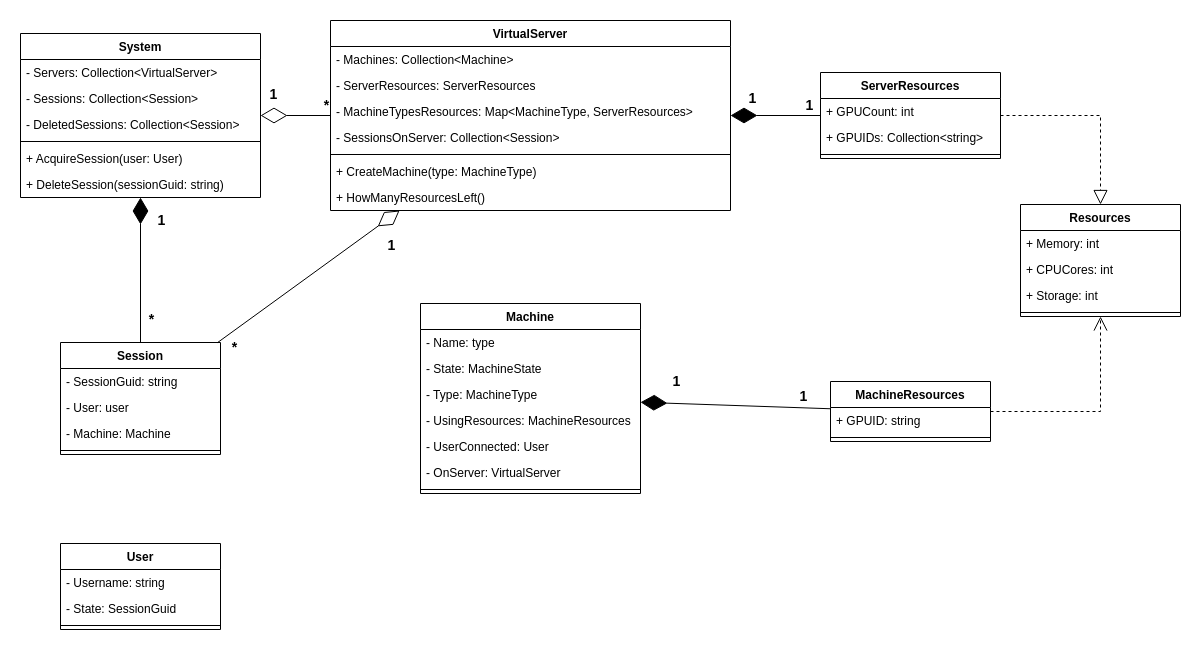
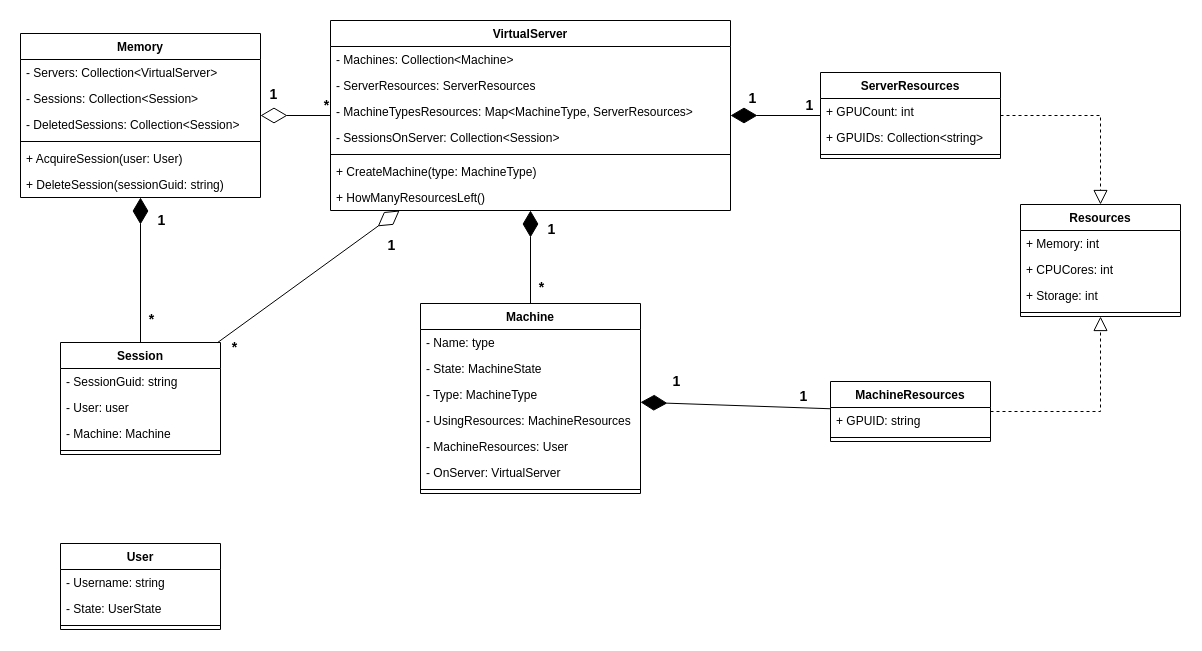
(140, 47) -> (140, 47)
none -> (531, 270)
(1101, 326) -> (1101, 332)
(492, 447) -> (500, 447)
(125, 609) -> (122, 609)
